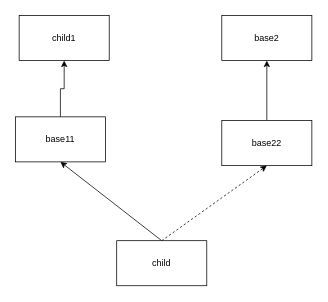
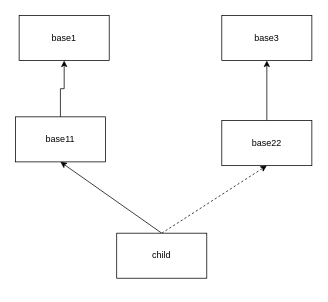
(64, 38) -> (64, 38)
(267, 38) -> (267, 38)
(162, 263) -> (162, 255)
